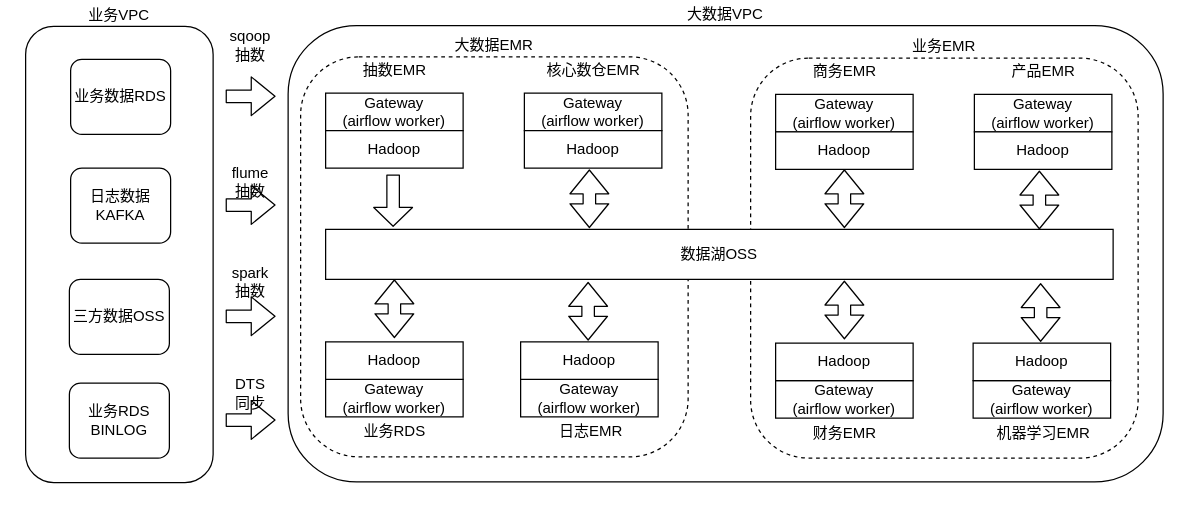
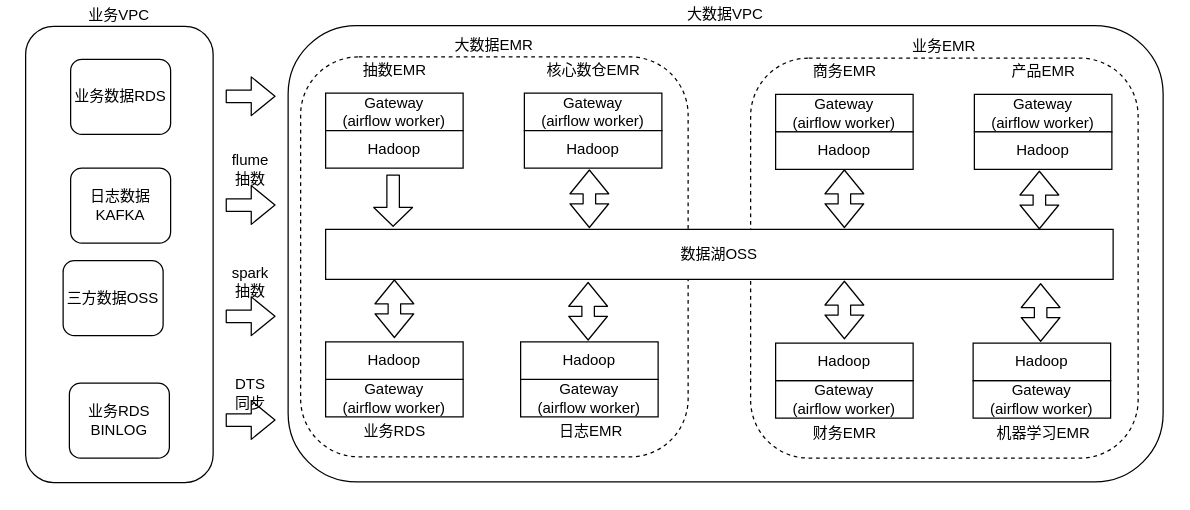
(251, 46) -> none
(251, 182) -> (251, 169)
(119, 317) -> (113, 298)
